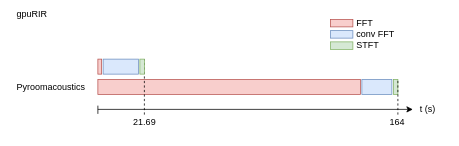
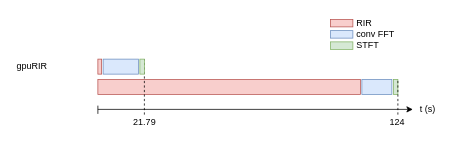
(53, 14) -> (53, 66)
(364, 23) -> (364, 23)
(53, 87) -> none
(145, 122) -> (145, 122)
(398, 122) -> (398, 122)
